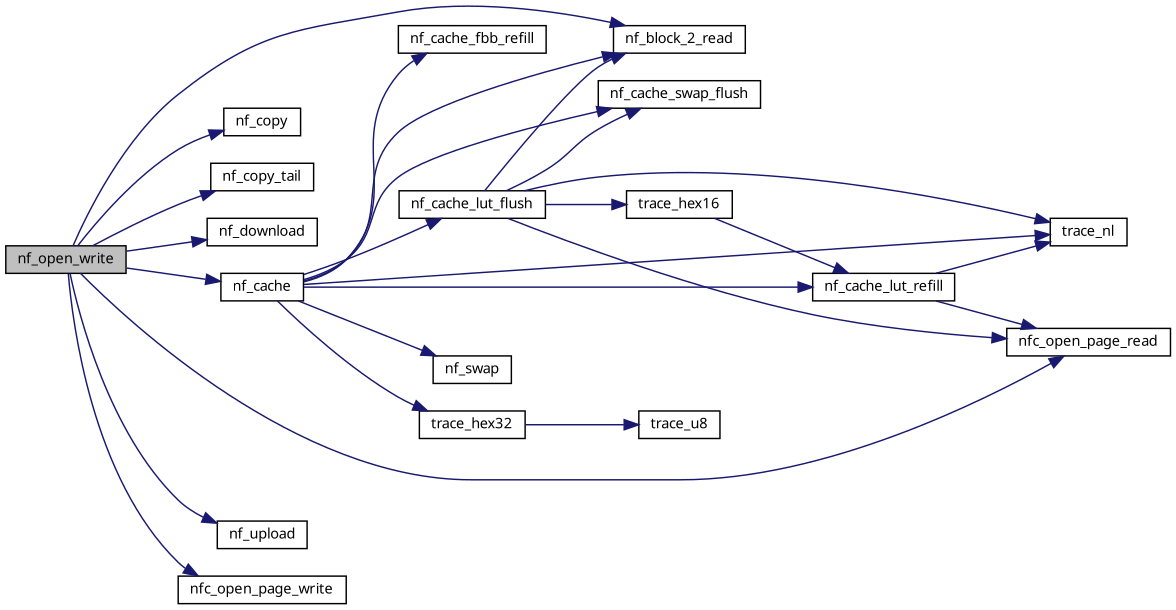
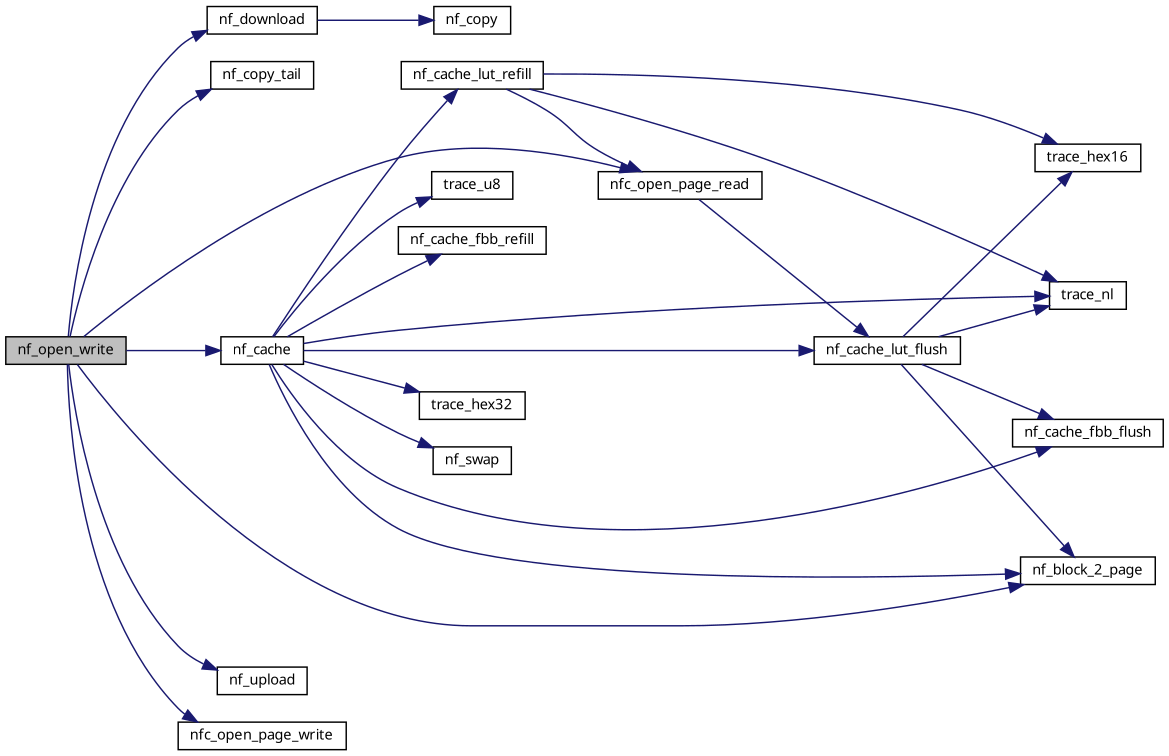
(679, 39) -> (1088, 571)
(679, 94) -> (1088, 433)
(137, 181) -> (368, 20)
(775, 243) -> (797, 85)
(745, 298) -> (778, 263)
(575, 425) -> (339, 262)
